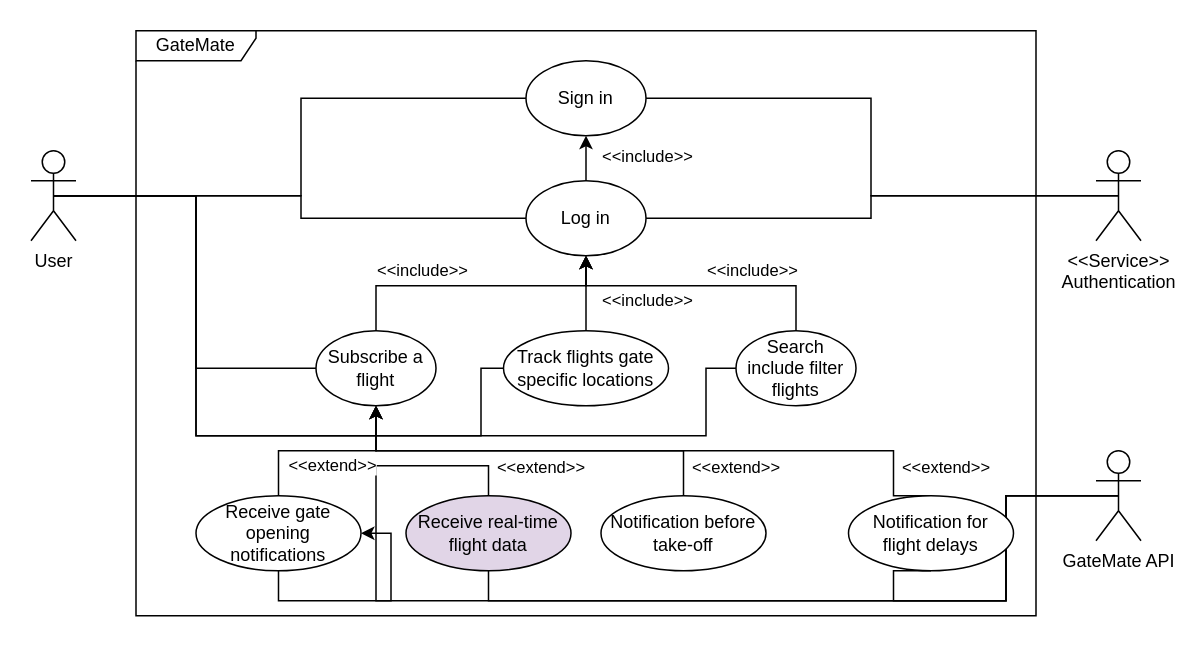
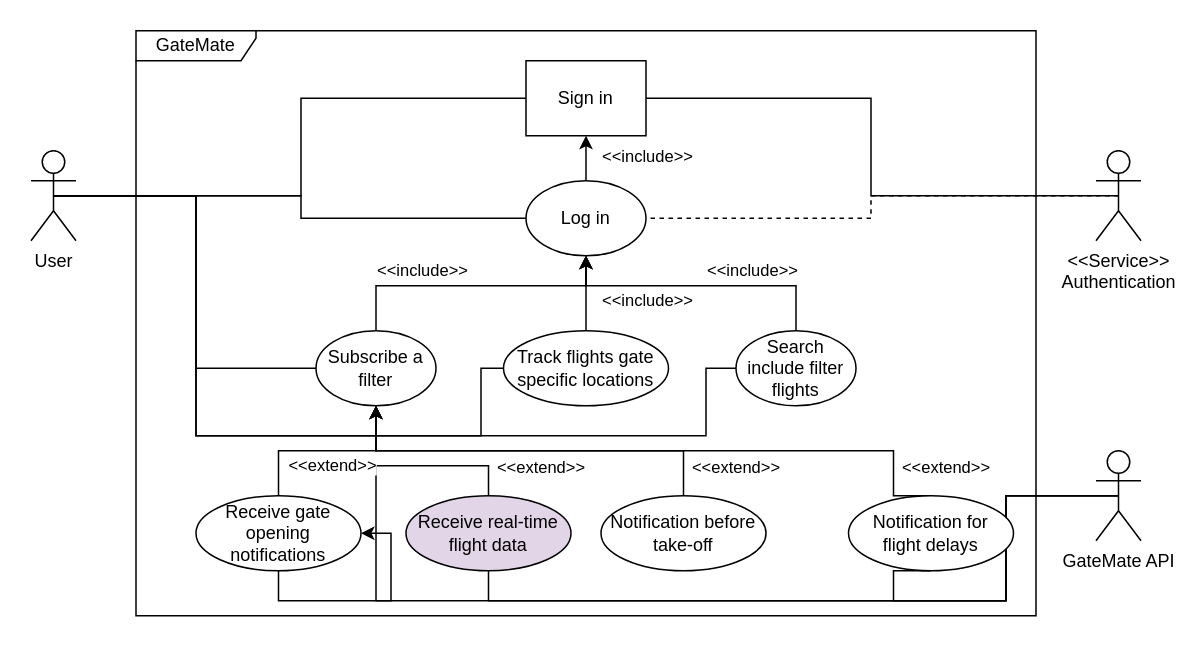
(586, 98) -> (586, 98)
(770, 218) -> (770, 218)
(376, 368) -> (376, 368)
